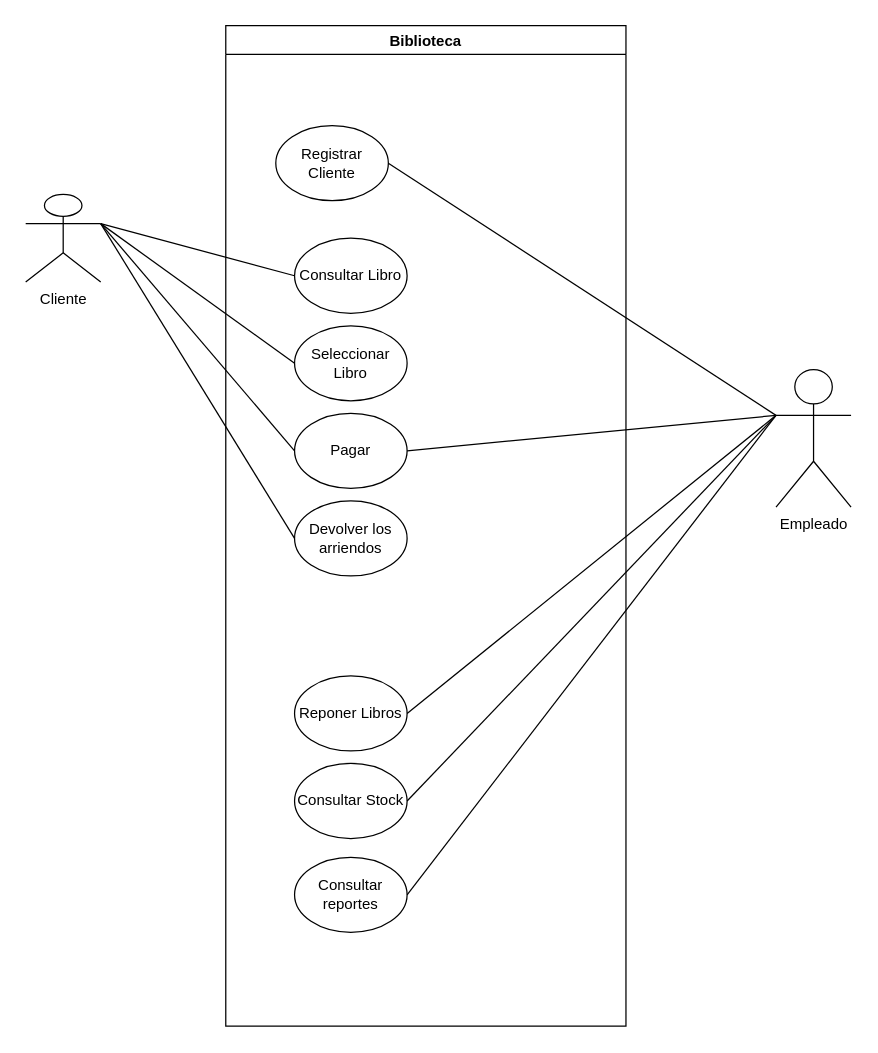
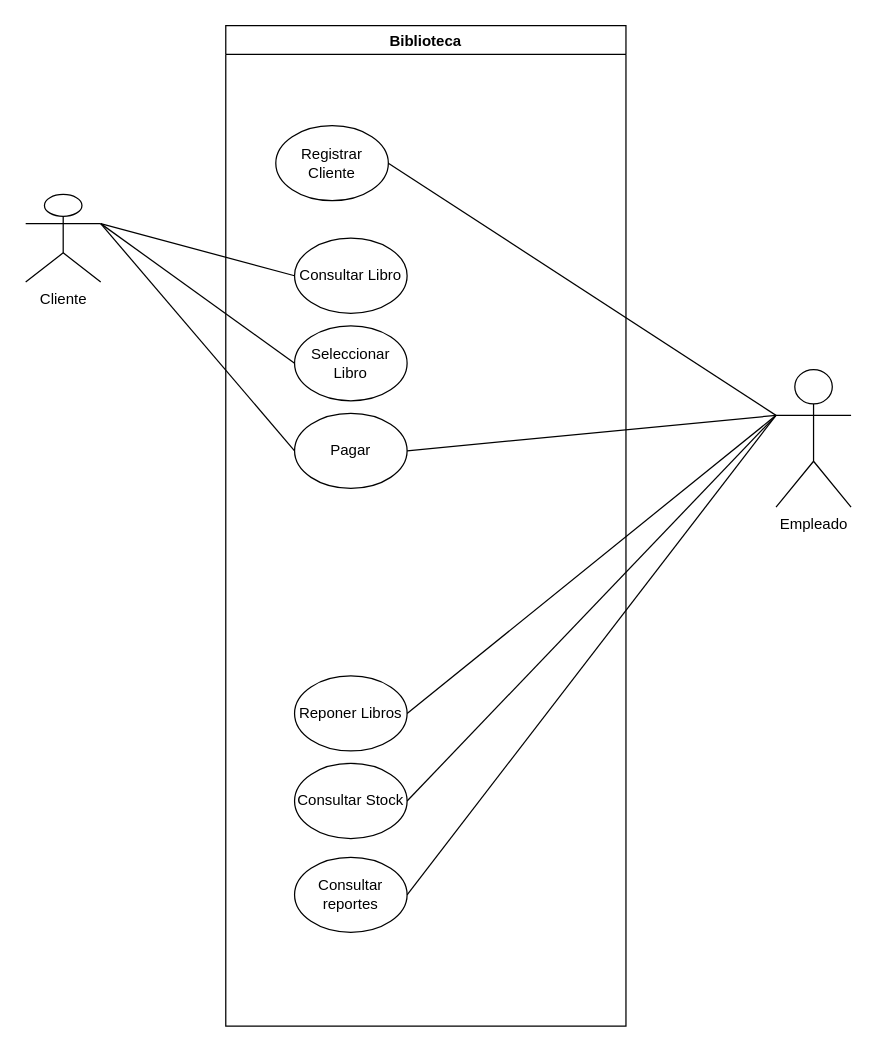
(165, 328) -> none
(351, 538) -> none
